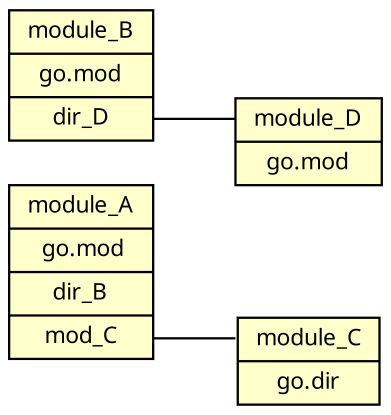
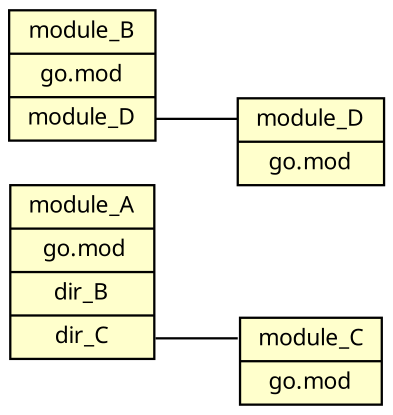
(81, 118) -> (82, 118)
(81, 336) -> (82, 336)
(309, 382) -> (311, 382)
